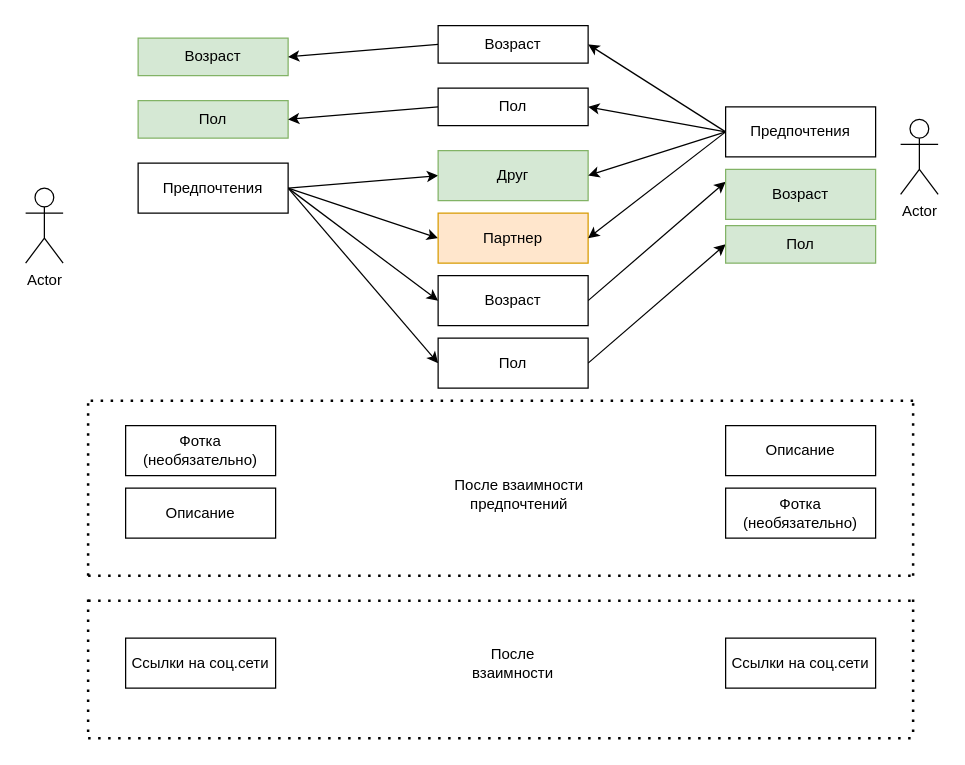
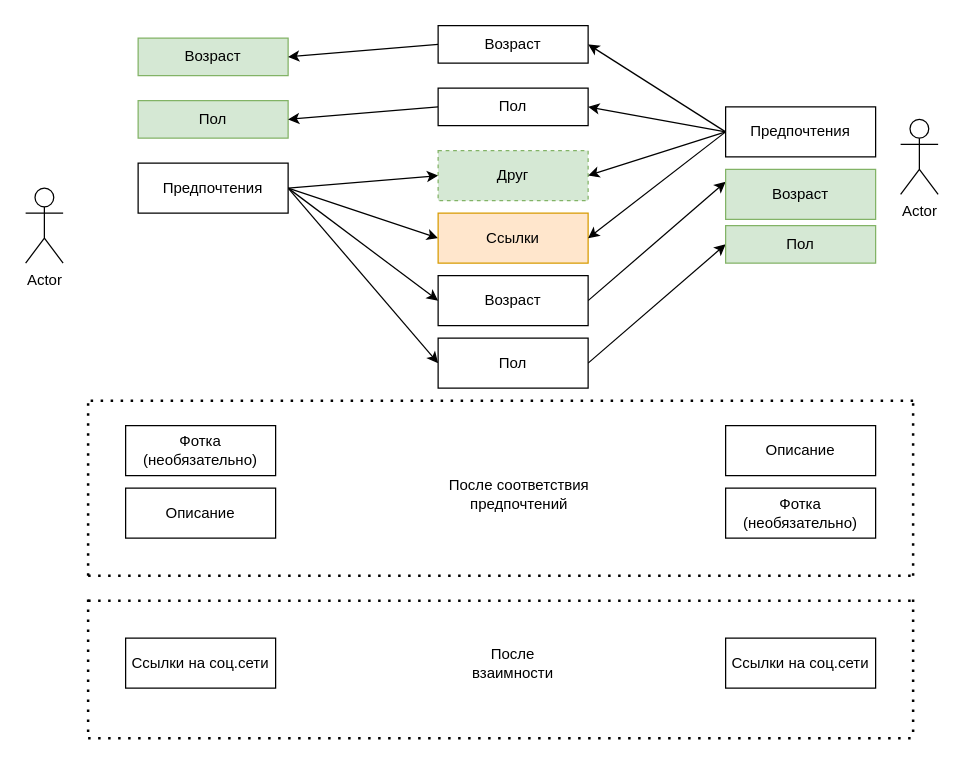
(513, 176) -> (513, 176)
(513, 238) -> (513, 238)
(519, 494) -> (519, 494)
